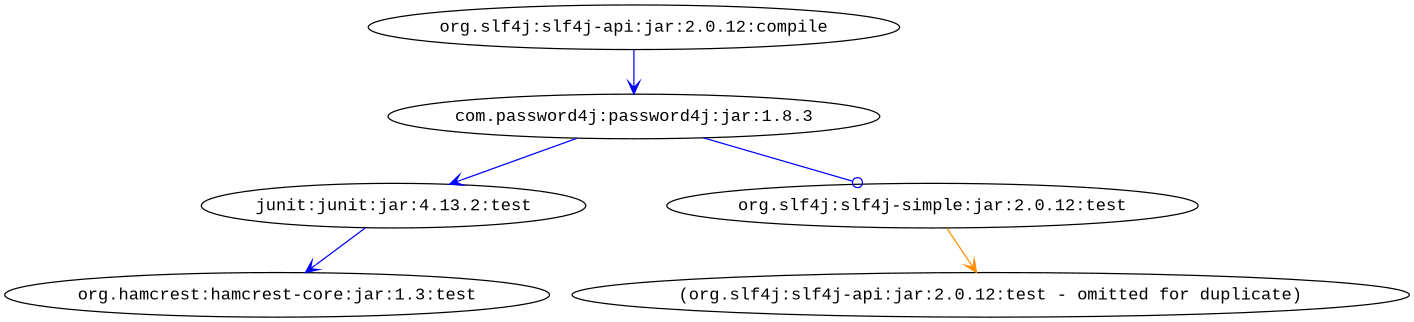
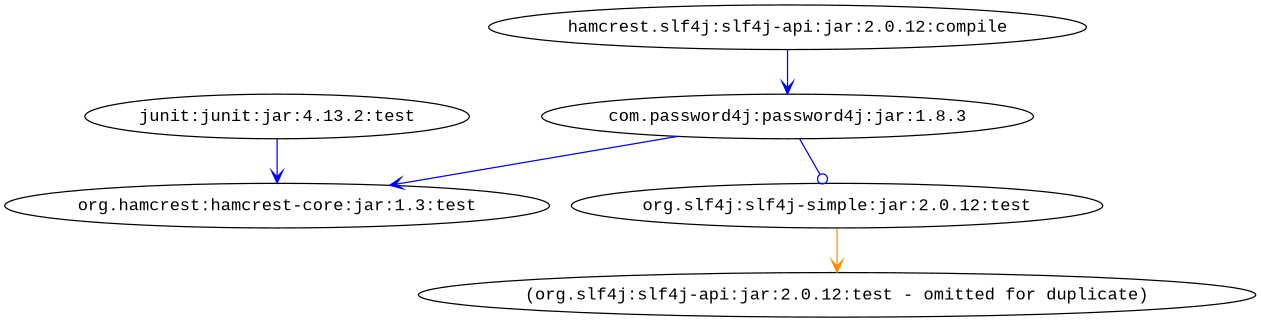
(634, 27) -> (788, 27)
(519, 159) -> (540, 160)
